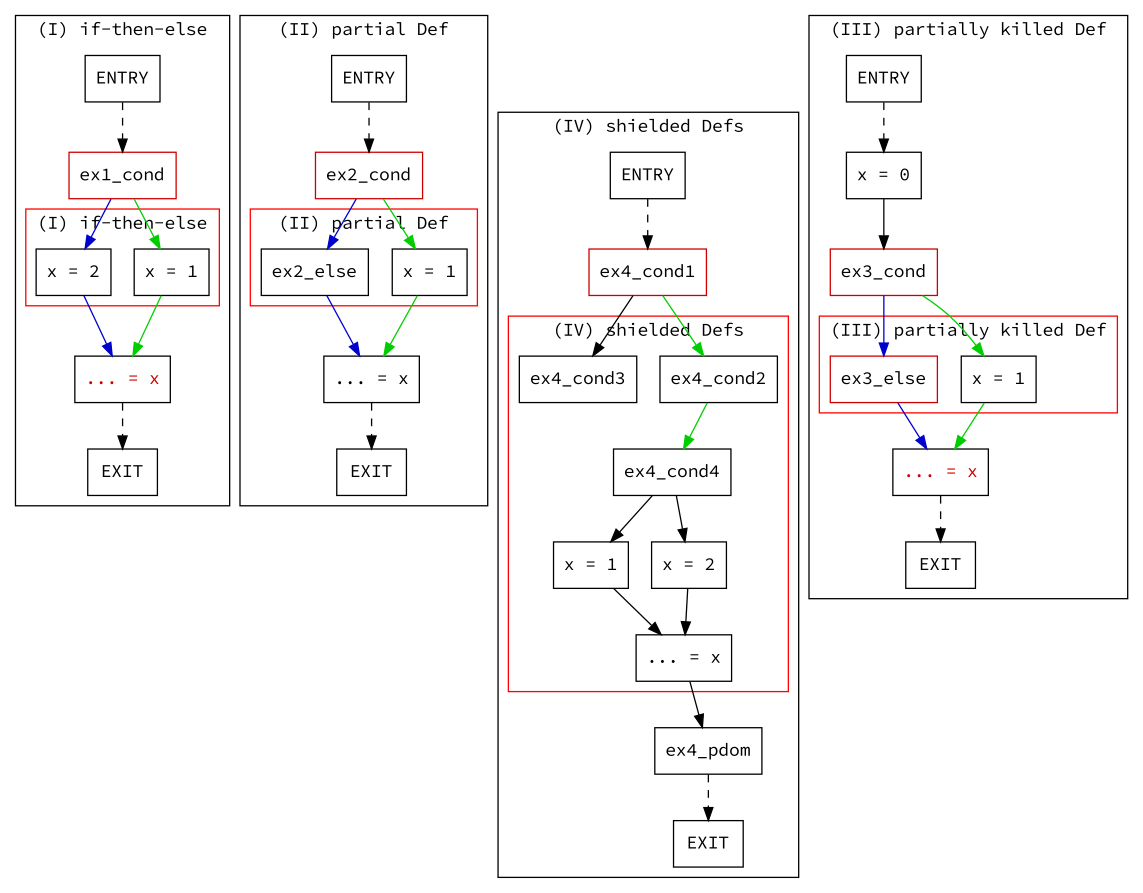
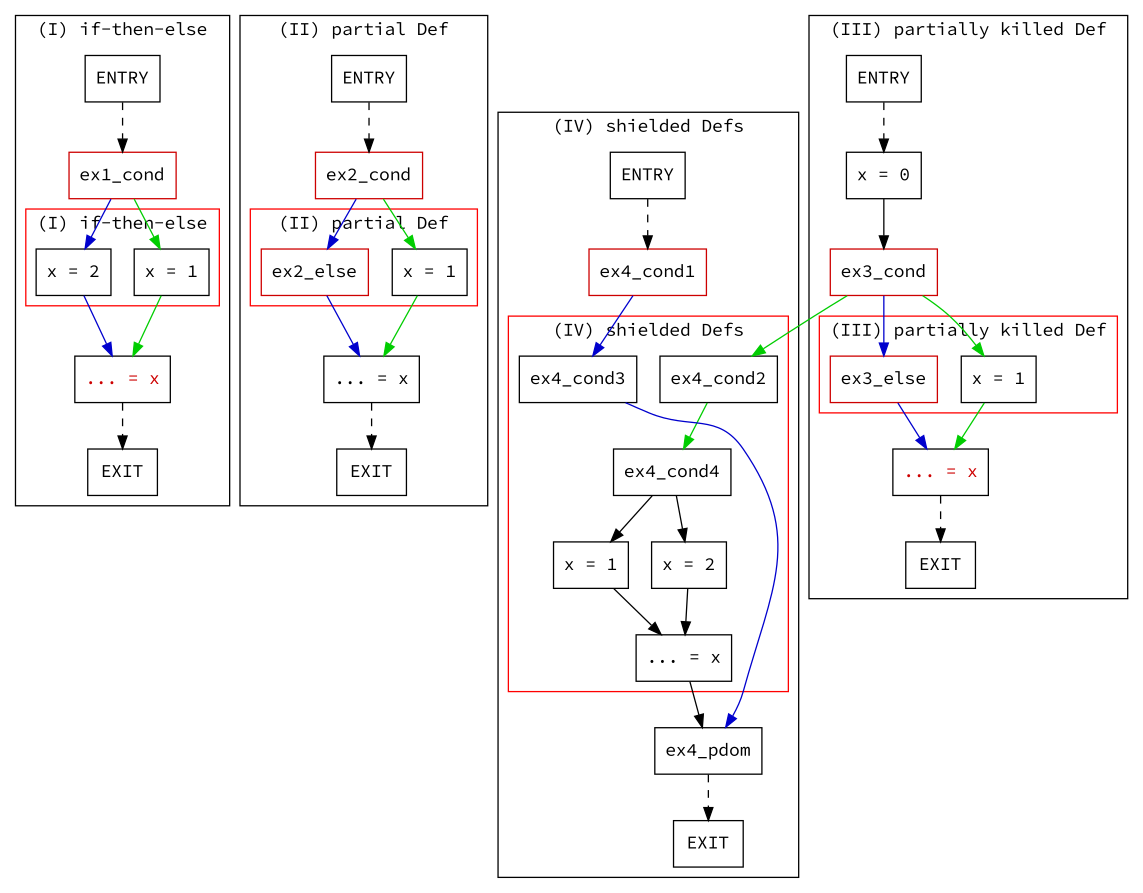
(315, 272) -> (315, 272)
(614, 324) -> (614, 324)
(682, 324) -> (805, 322)
none -> (774, 517)
